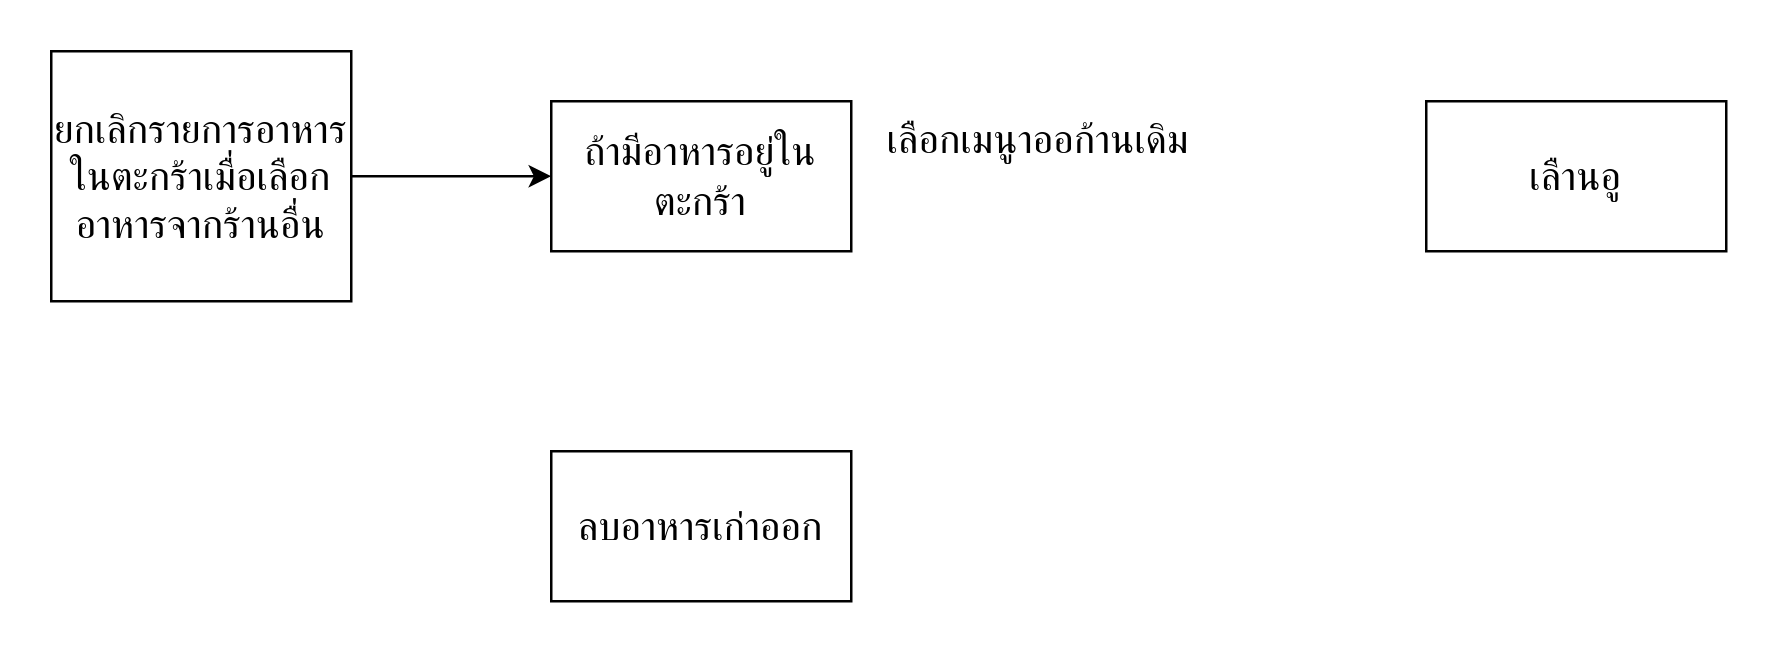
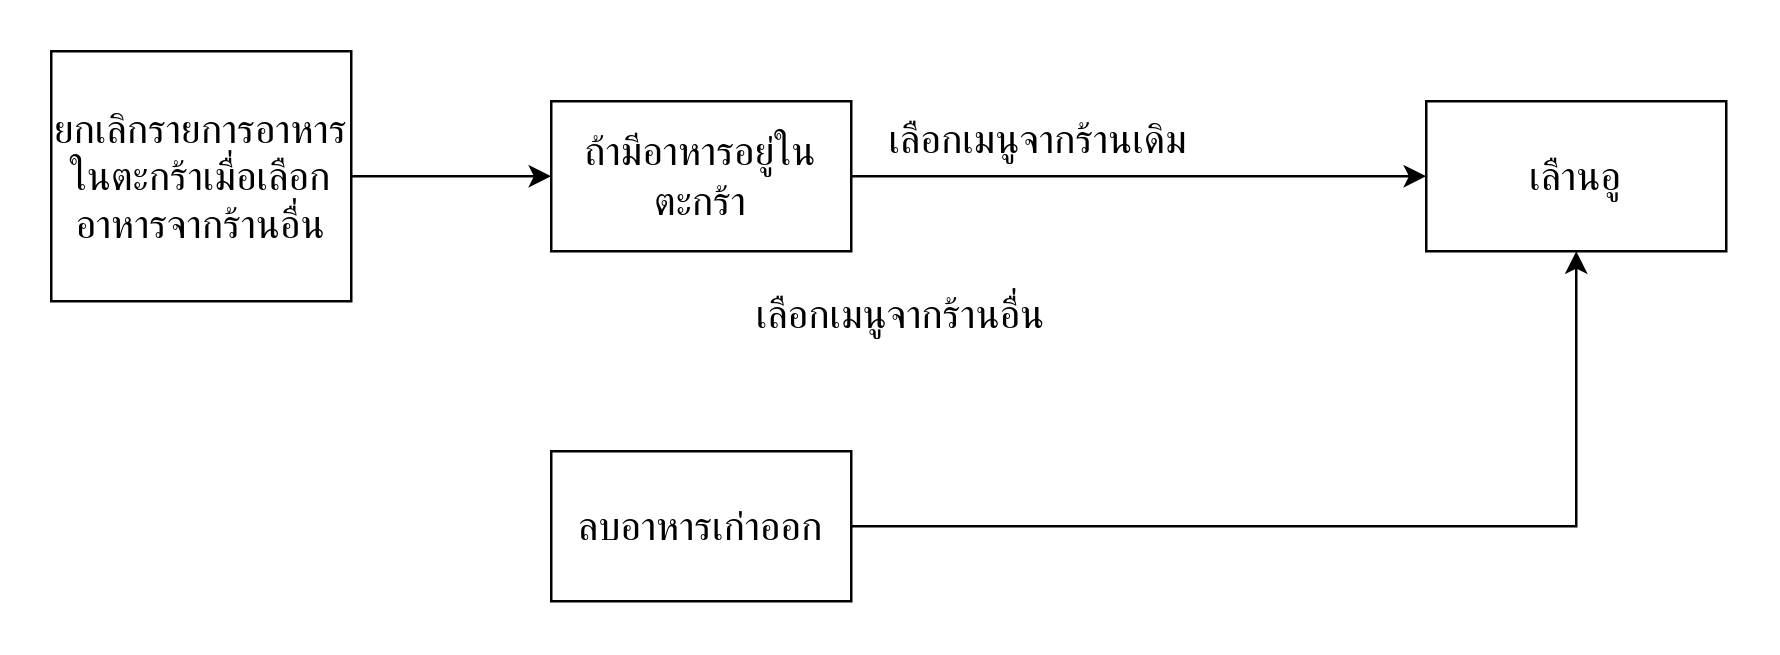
(1039, 139) -> (1039, 139)
none -> (1130, 176)
none -> (901, 314)
none -> (1343, 526)
